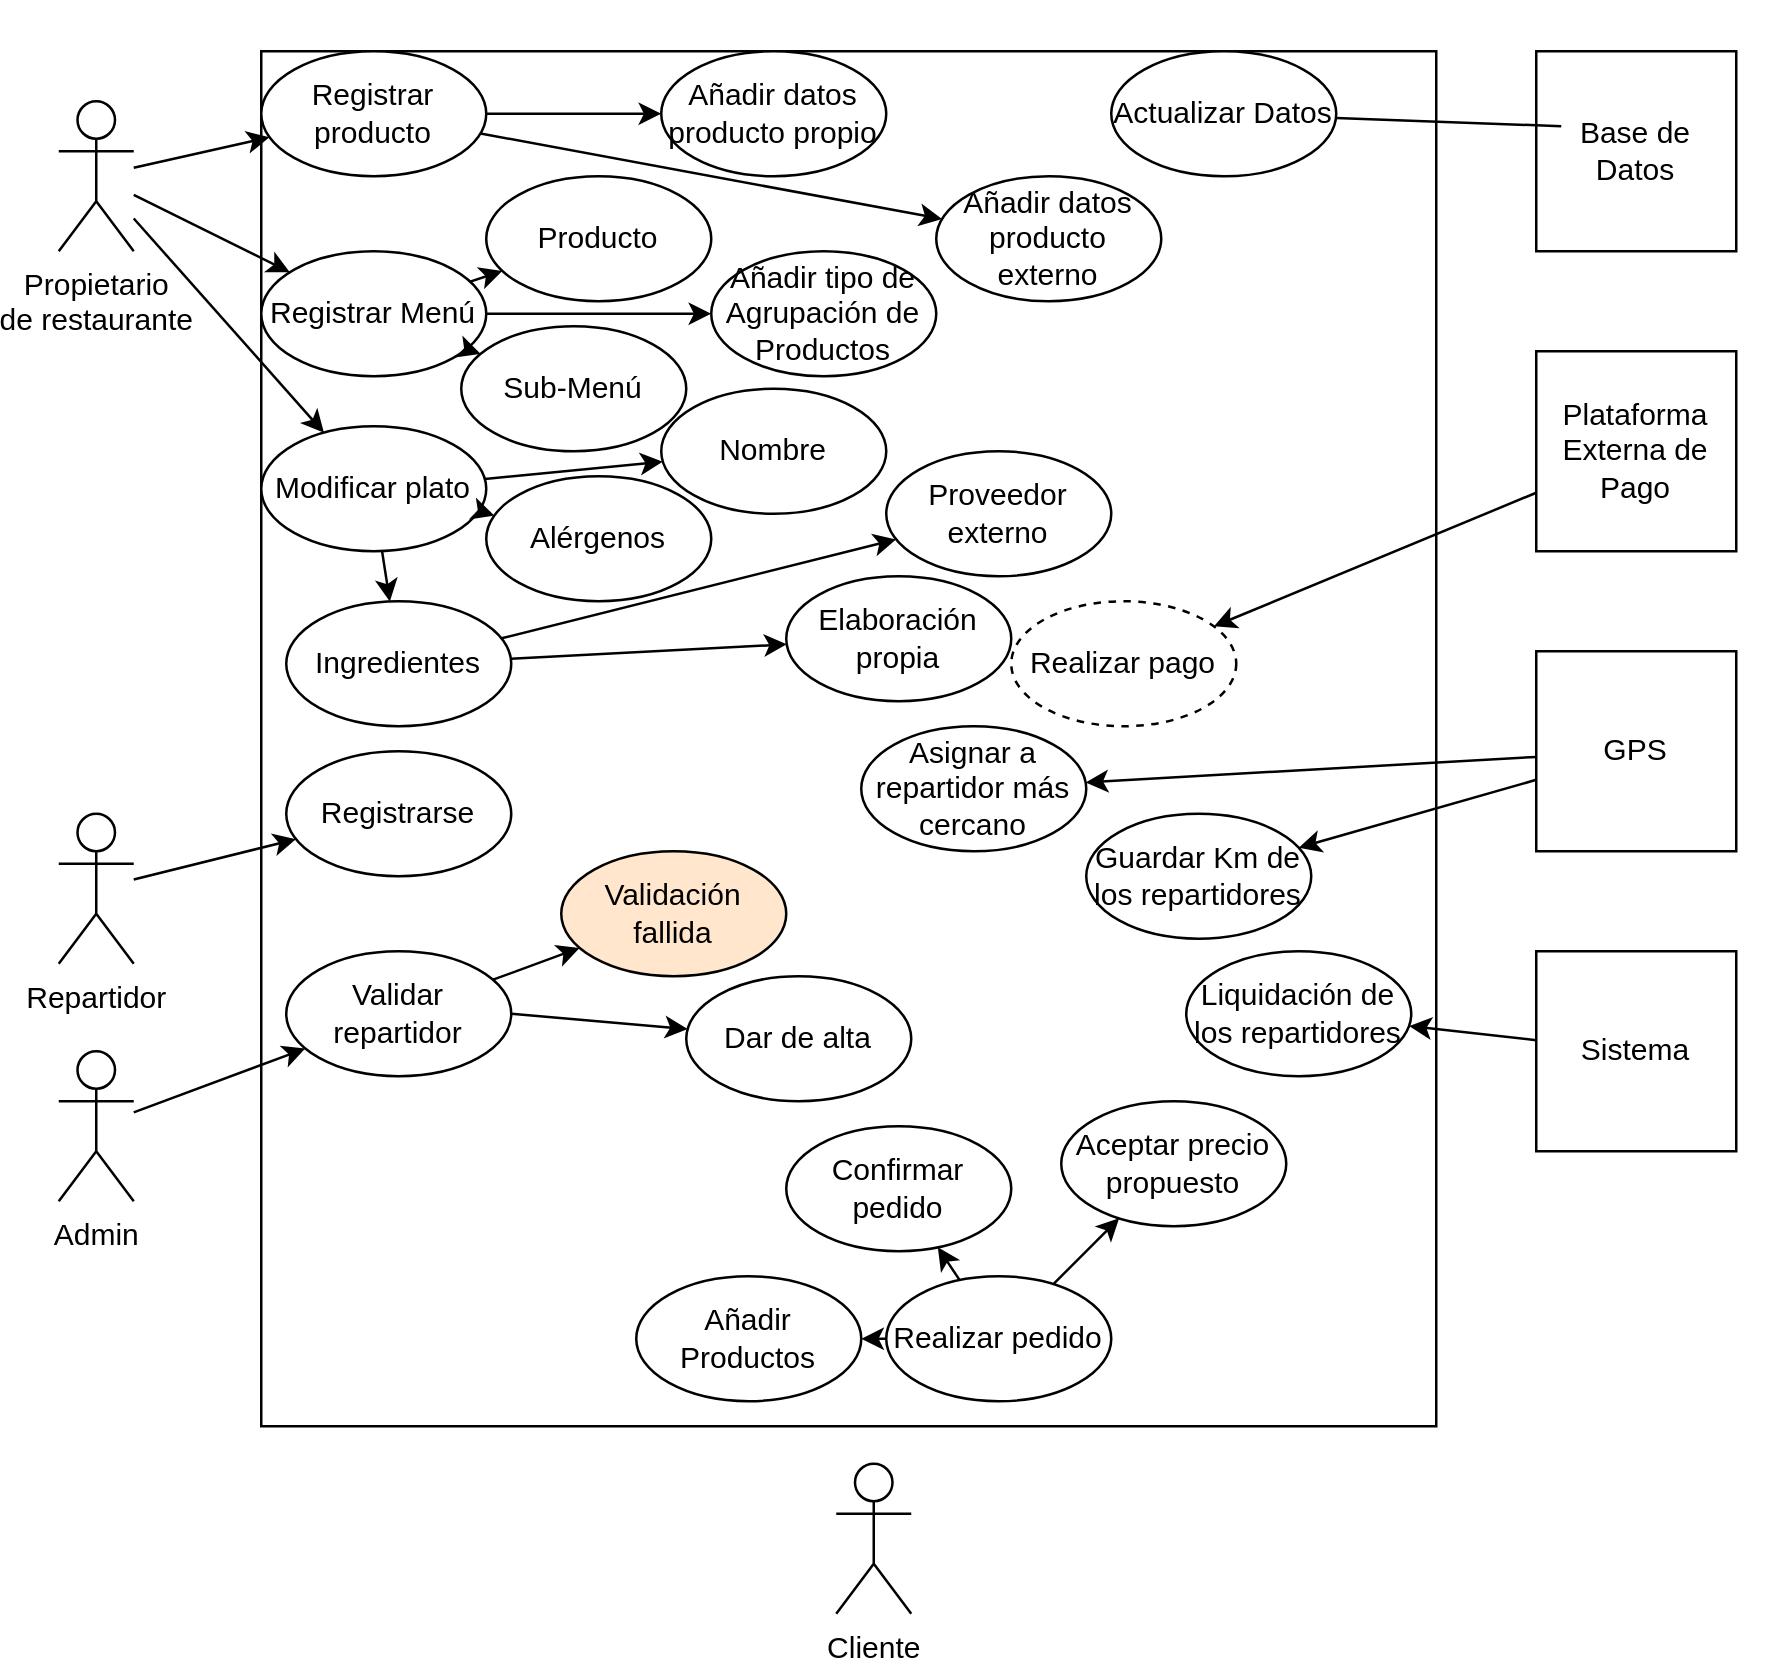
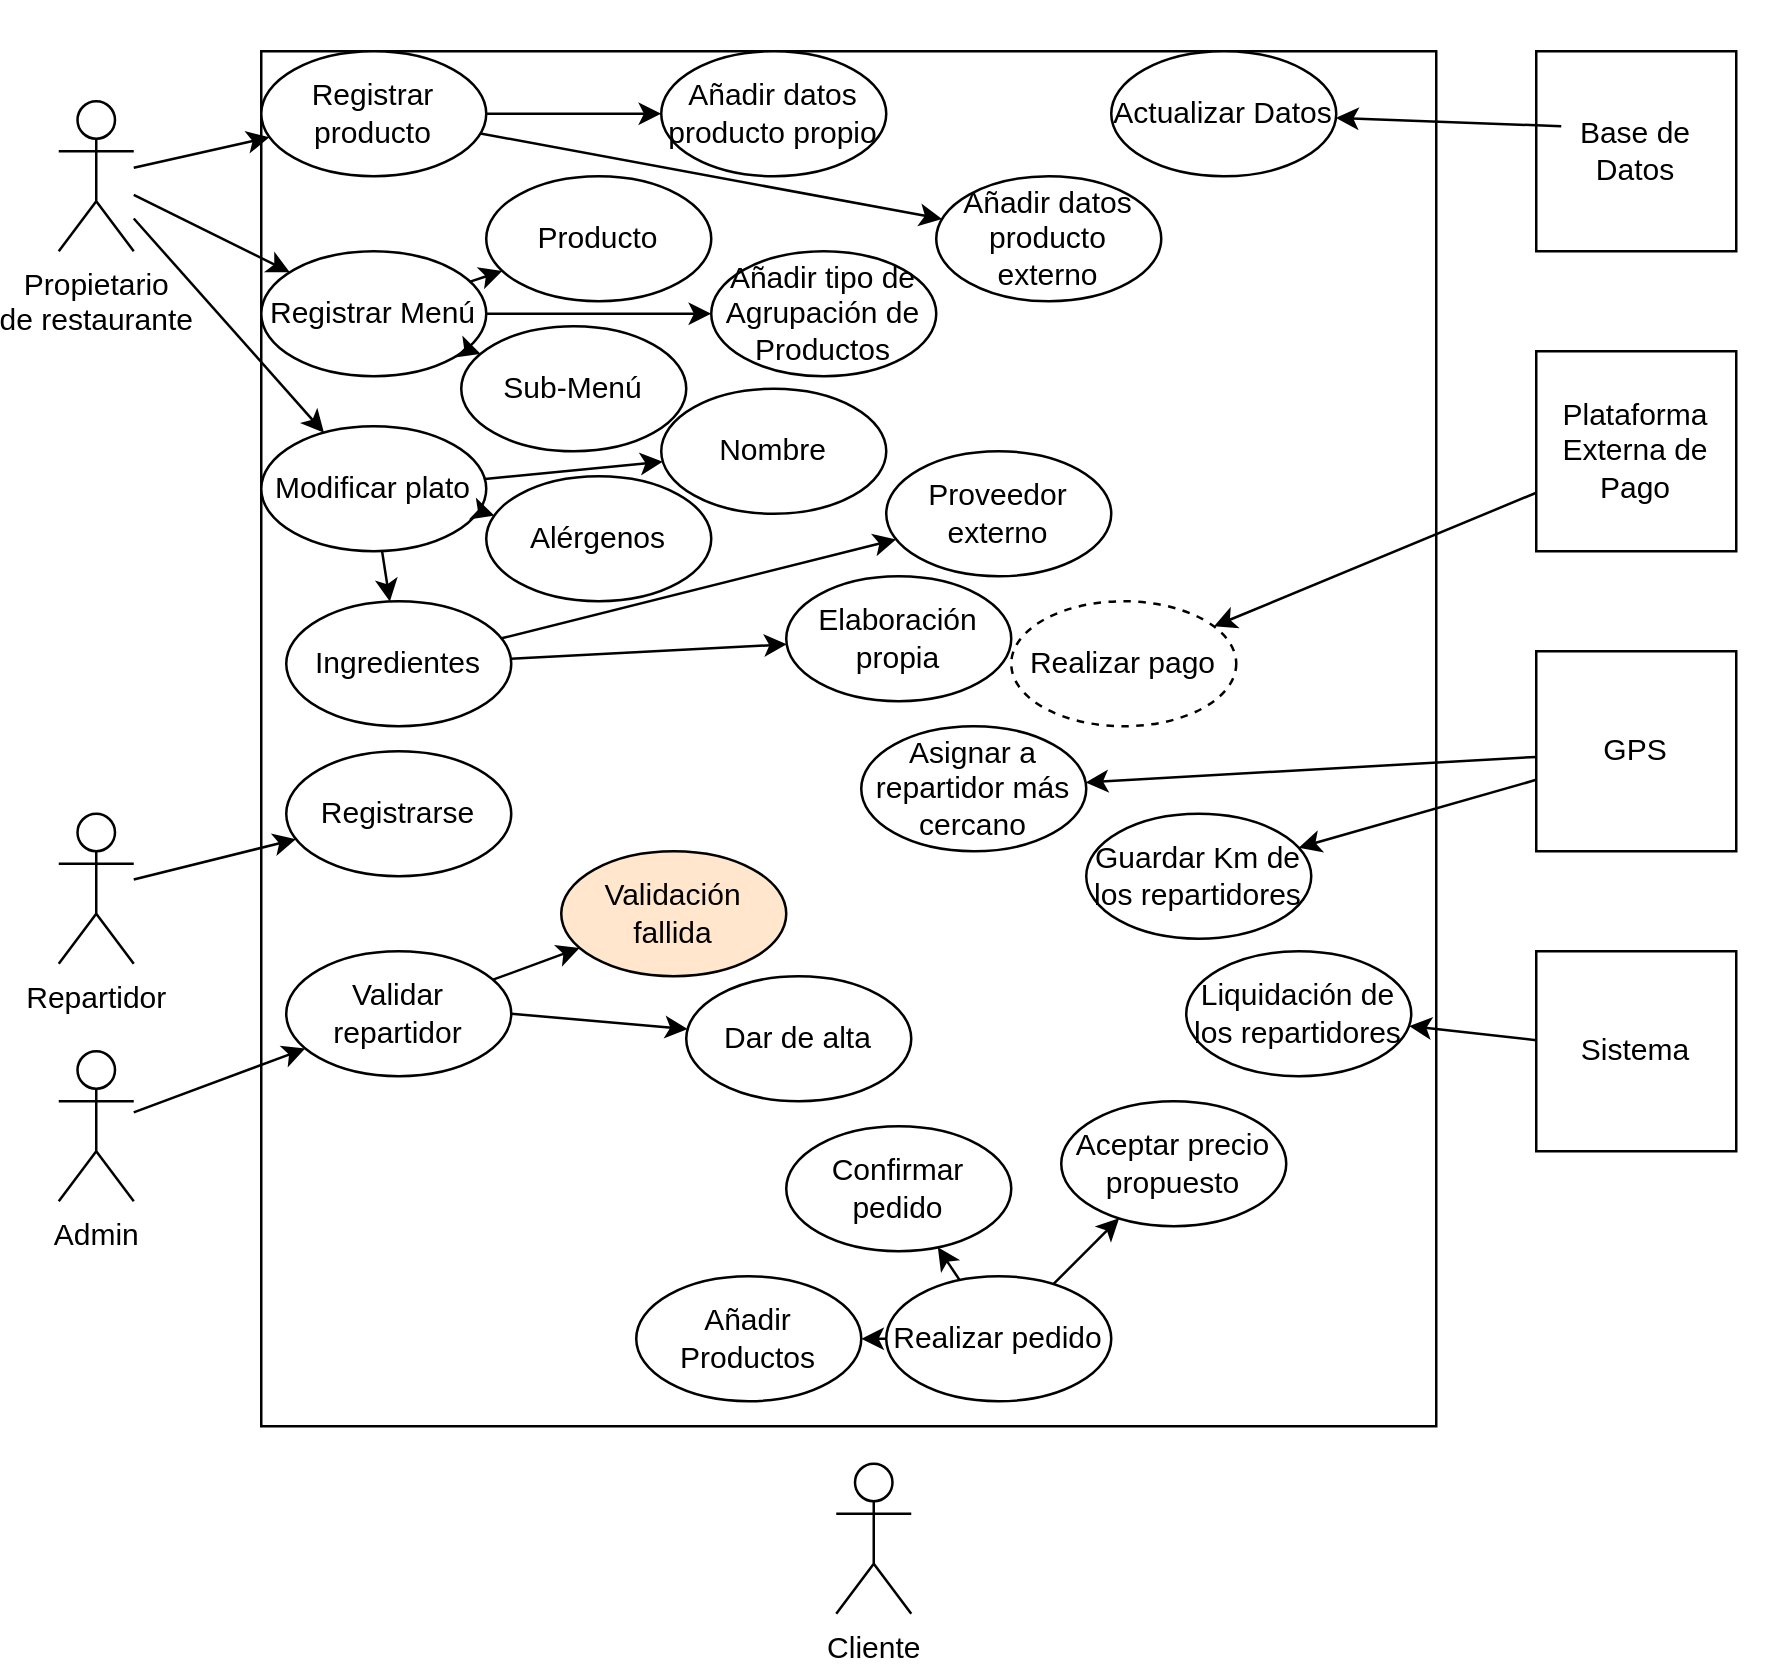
(1347, 118) -> (1354, 119)
